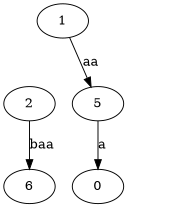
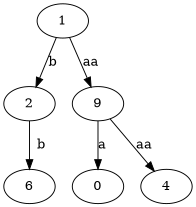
none -> (48, 58)
(98, 104) -> (98, 104)
(42, 145) -> (42, 145)
none -> (166, 186)
